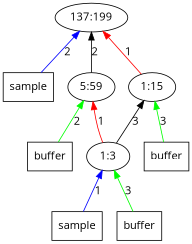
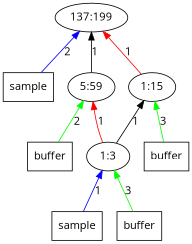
(95, 52) -> (95, 52)
(136, 122) -> (136, 122)
